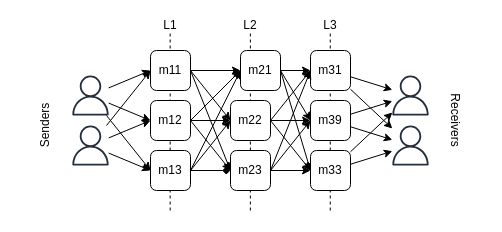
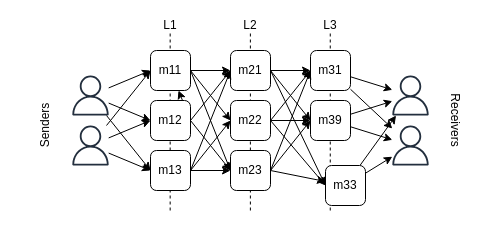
(261, 71) -> (251, 71)
(208, 121) -> (182, 99)
(222, 171) -> (222, 171)
(331, 171) -> (346, 186)
